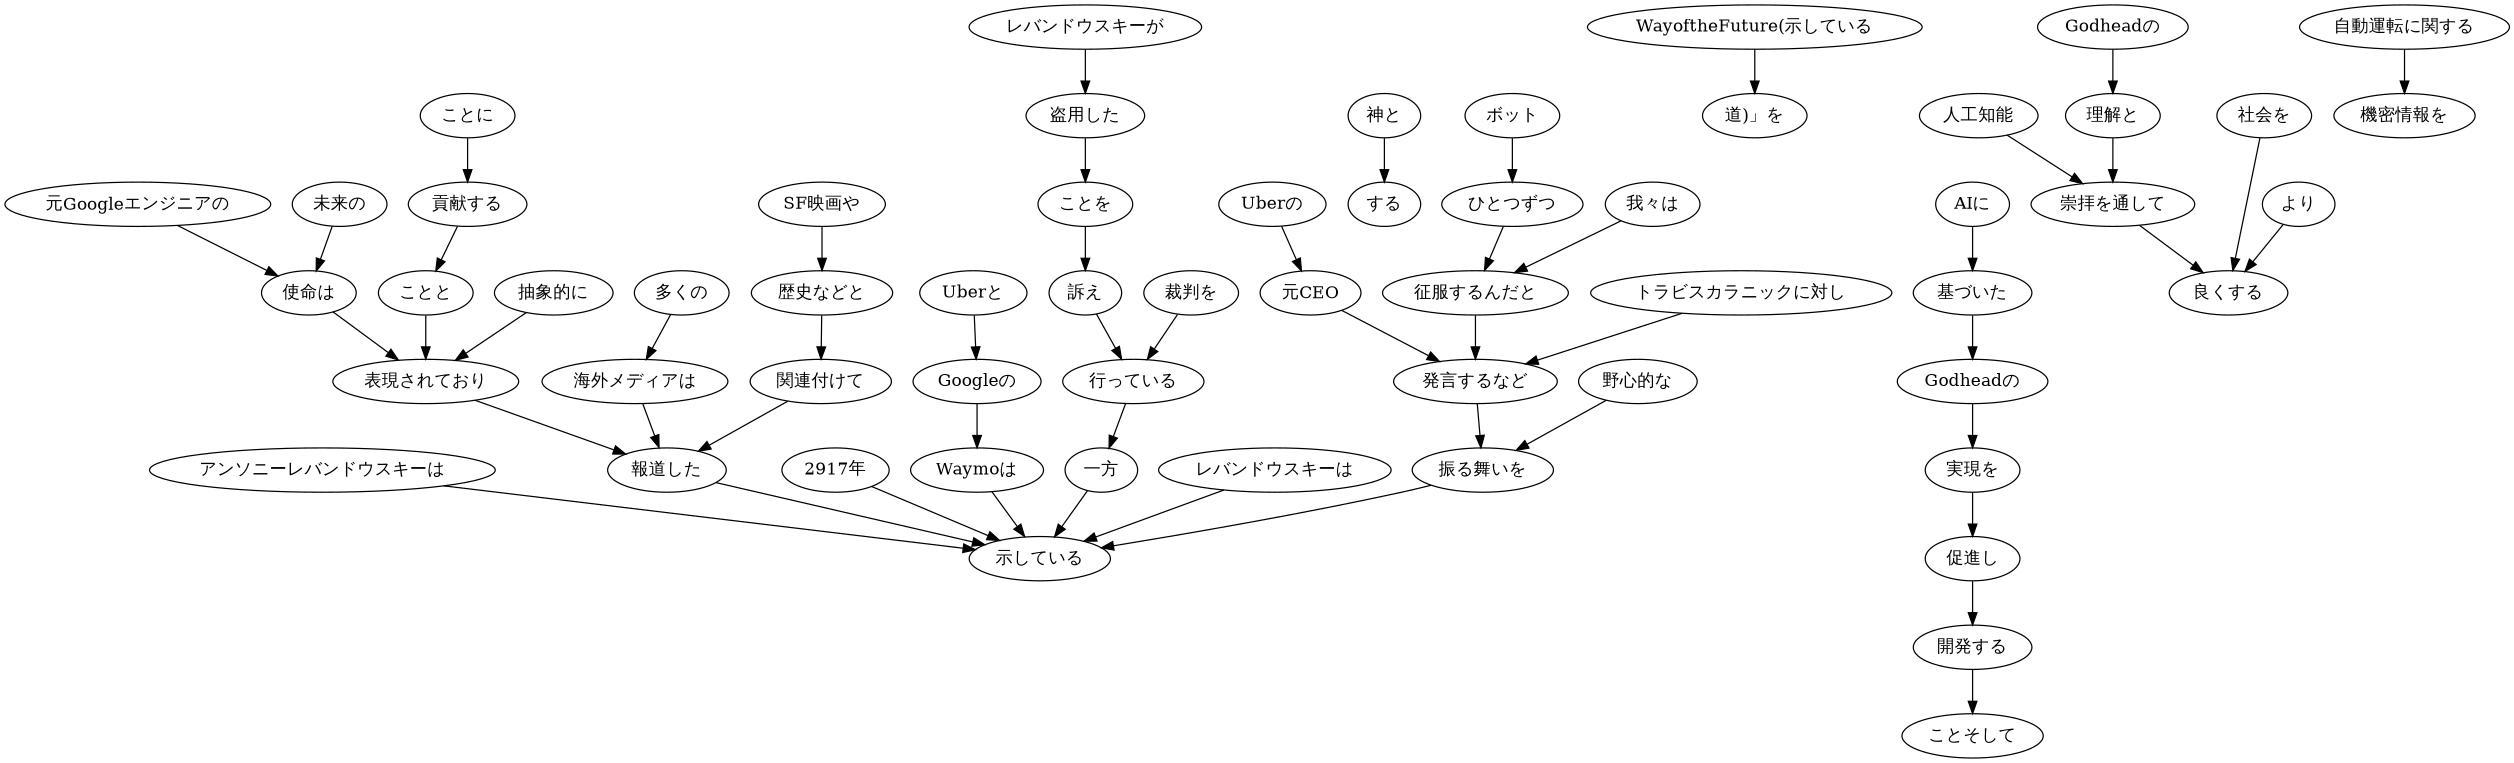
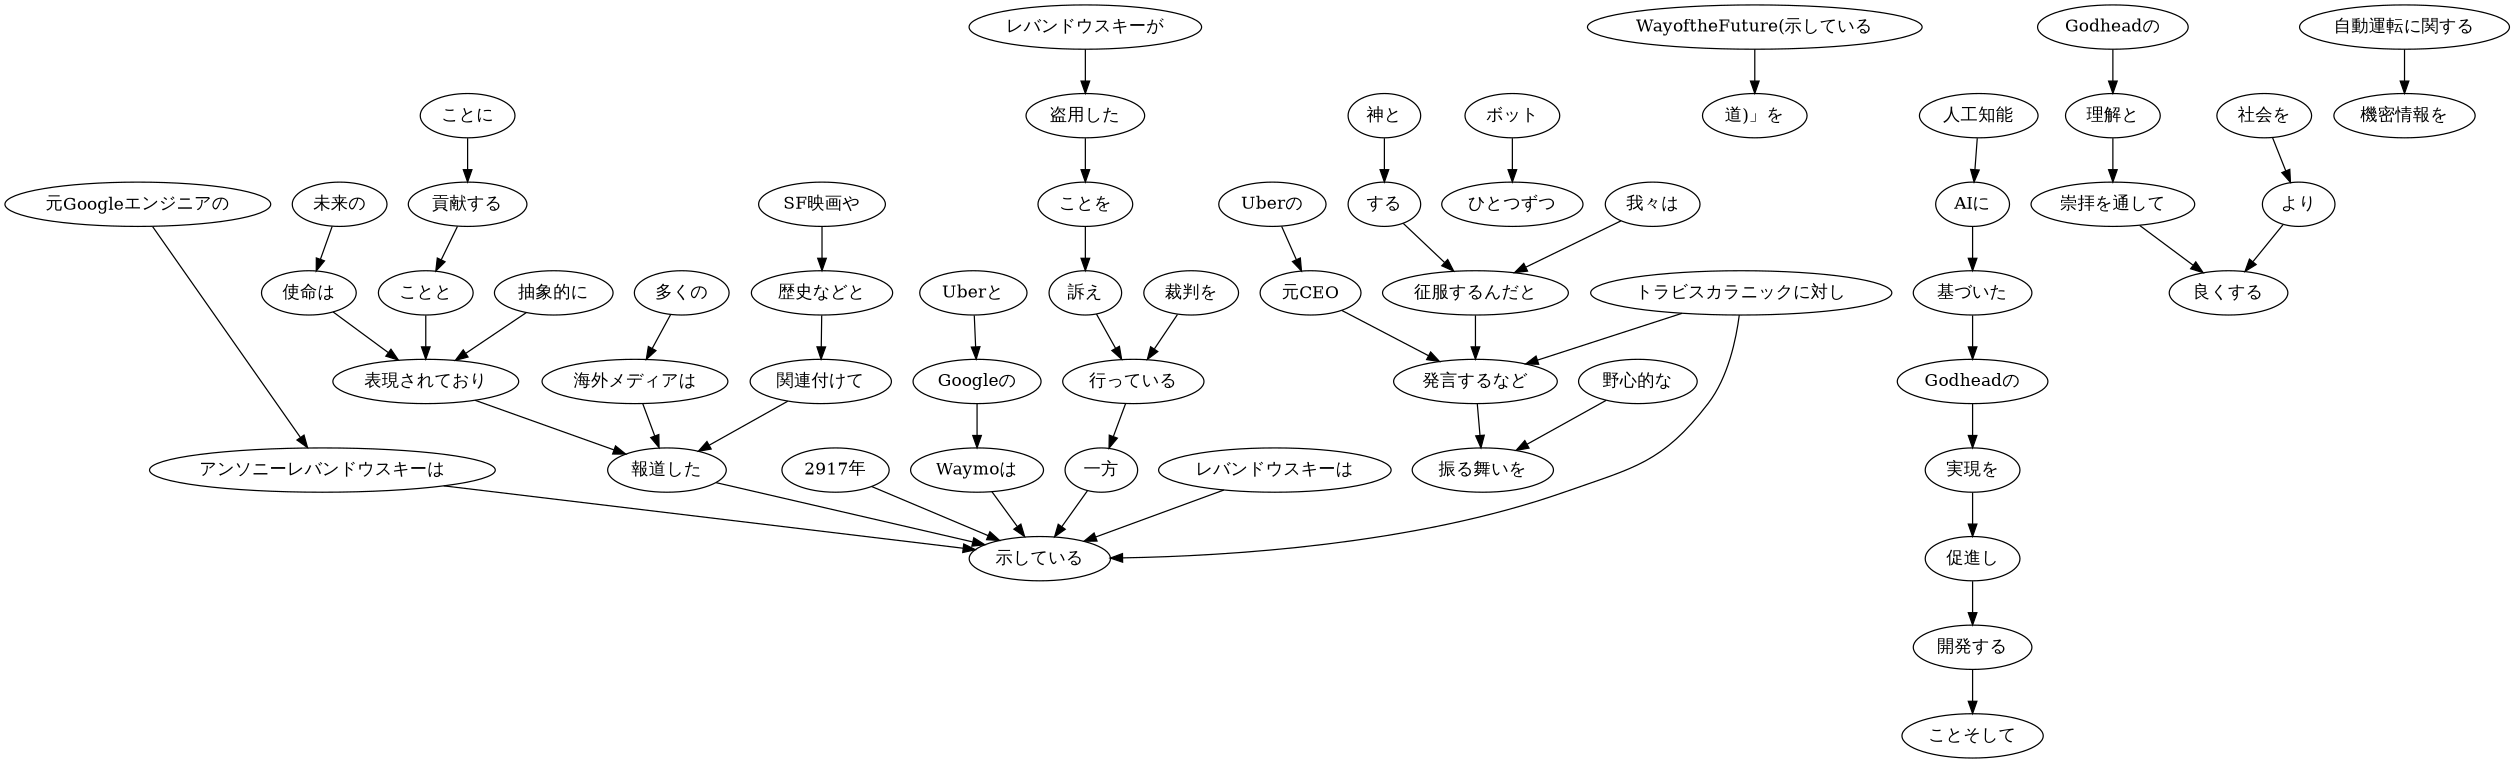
(2040, 156) -> (1976, 154)
(2248, 198) -> (2279, 154)
(1496, 243) -> (1424, 243)
(222, 248) -> (227, 332)
(1273, 518) -> (1477, 517)
